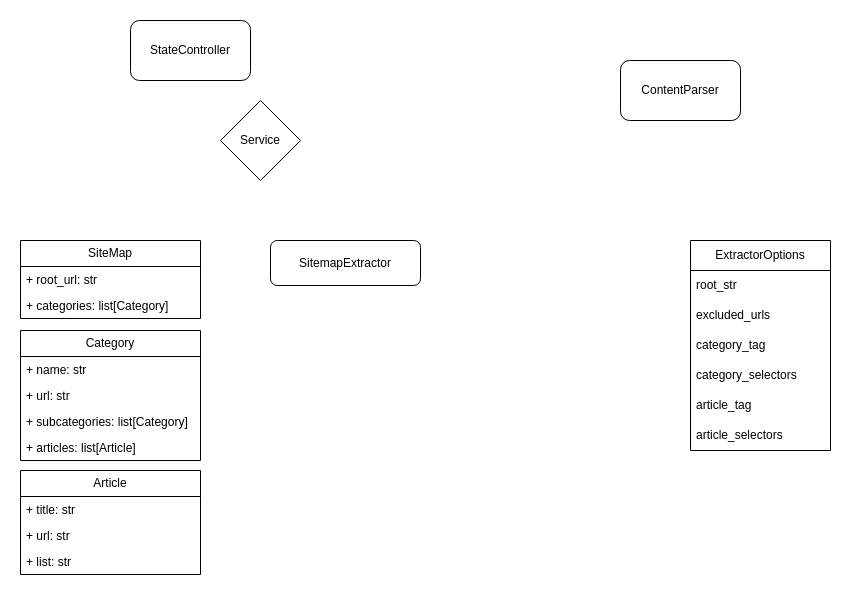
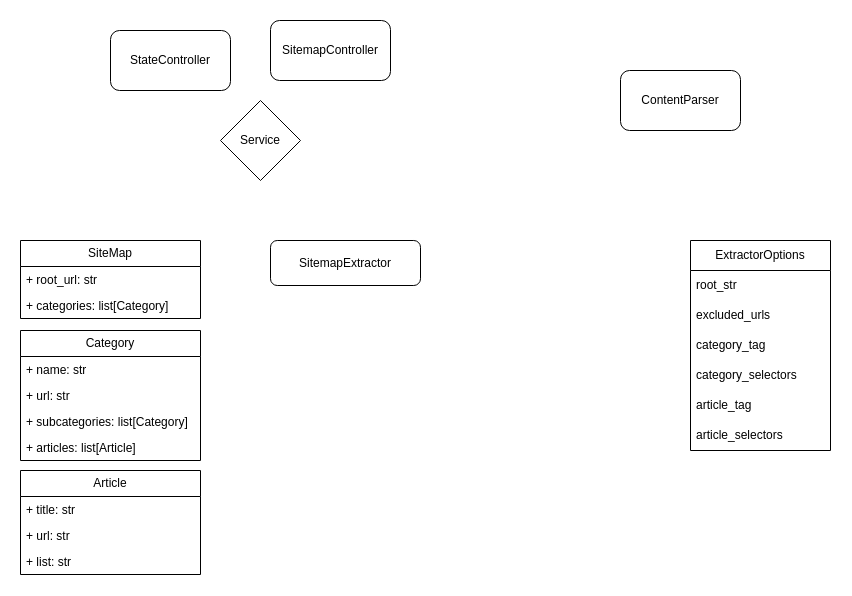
(191, 51) -> (171, 61)
none -> (331, 51)
(681, 91) -> (681, 101)
